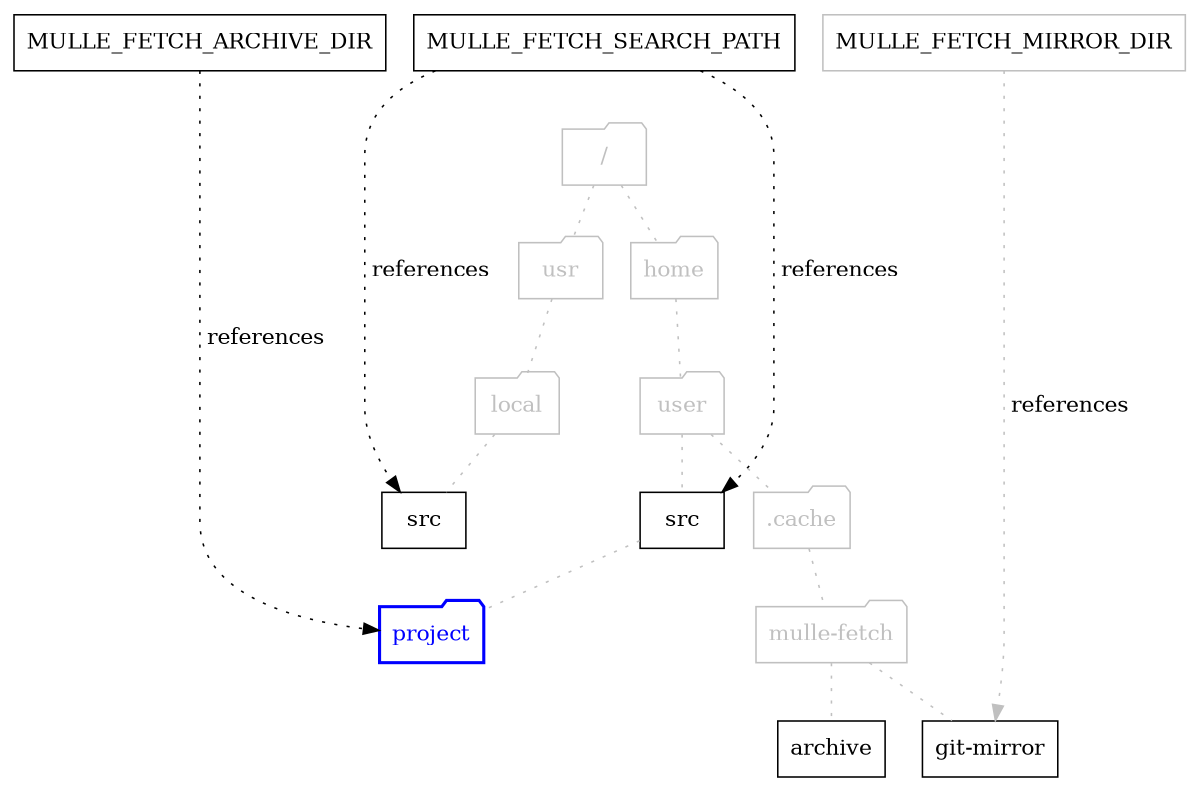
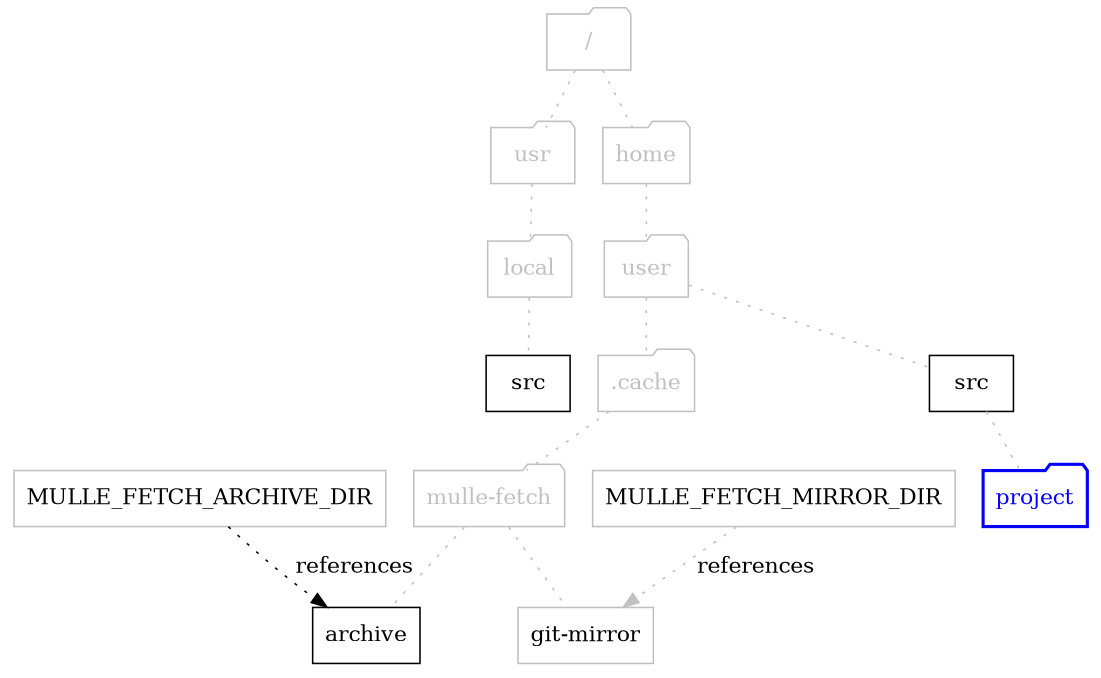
(200, 43) -> (200, 499)
(604, 43) -> none
(200, 403) -> (270, 563)
(990, 749) -> (586, 635)
